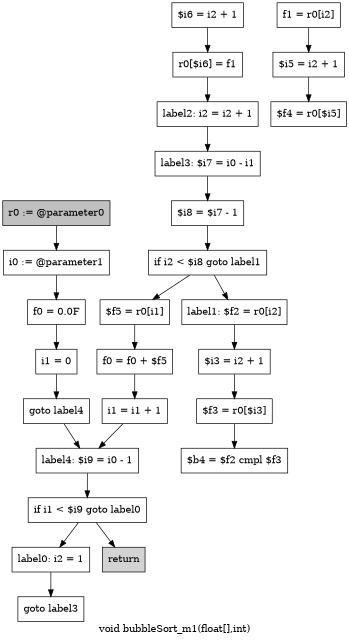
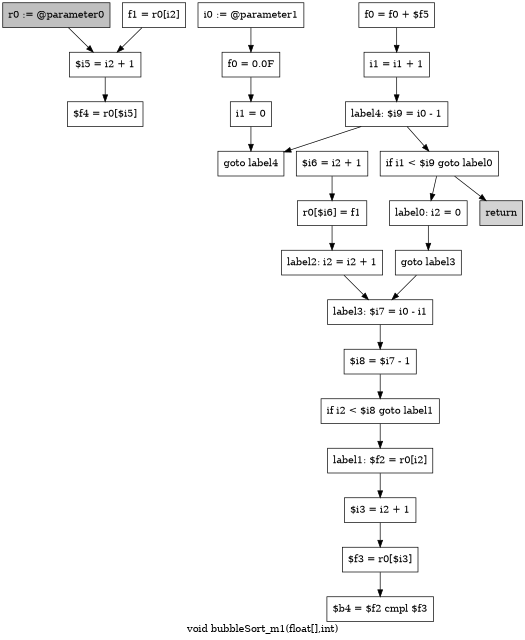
(56, 235) -> (78, 37)
none -> (407, 285)
(135, 312) -> none
(70, 433) -> (326, 138)
(51, 560) -> (428, 213)
